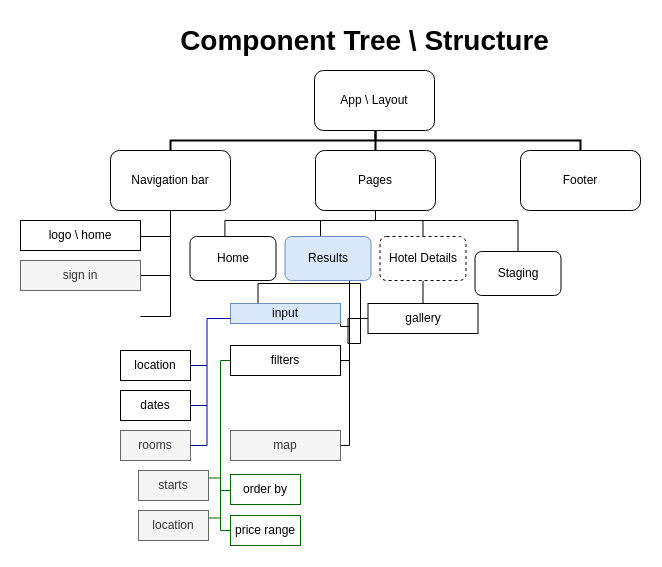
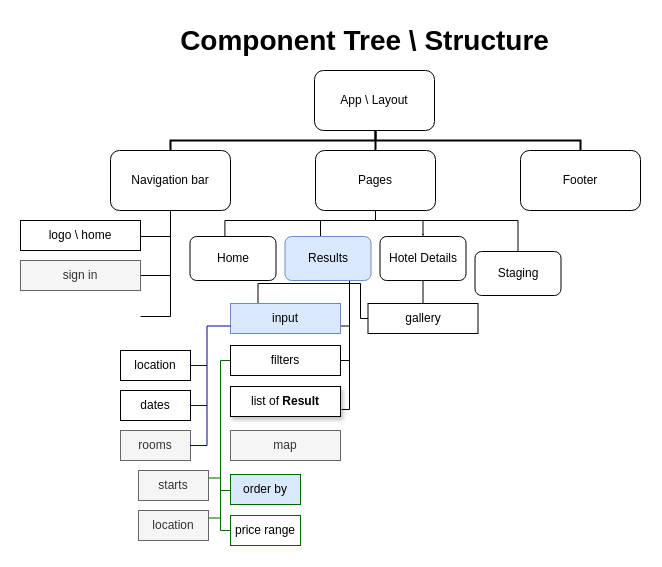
(423, 235) -> (423, 234)
(423, 259) -> (423, 259)
(286, 314) -> (286, 319)
none -> (286, 402)
none -> (345, 410)
(350, 432) -> none
(266, 490) -> (266, 490)
